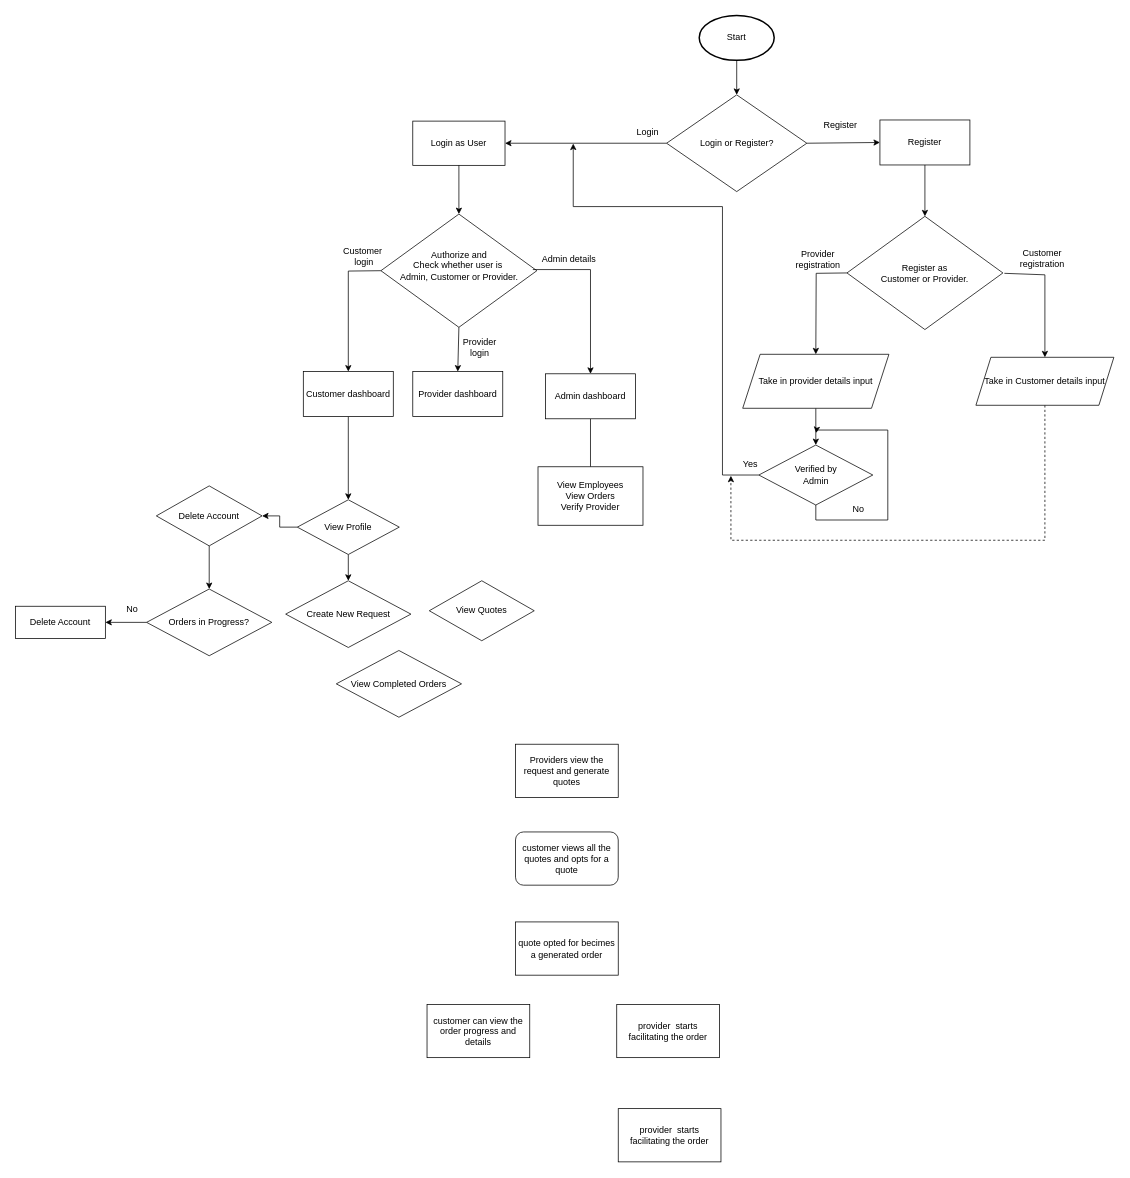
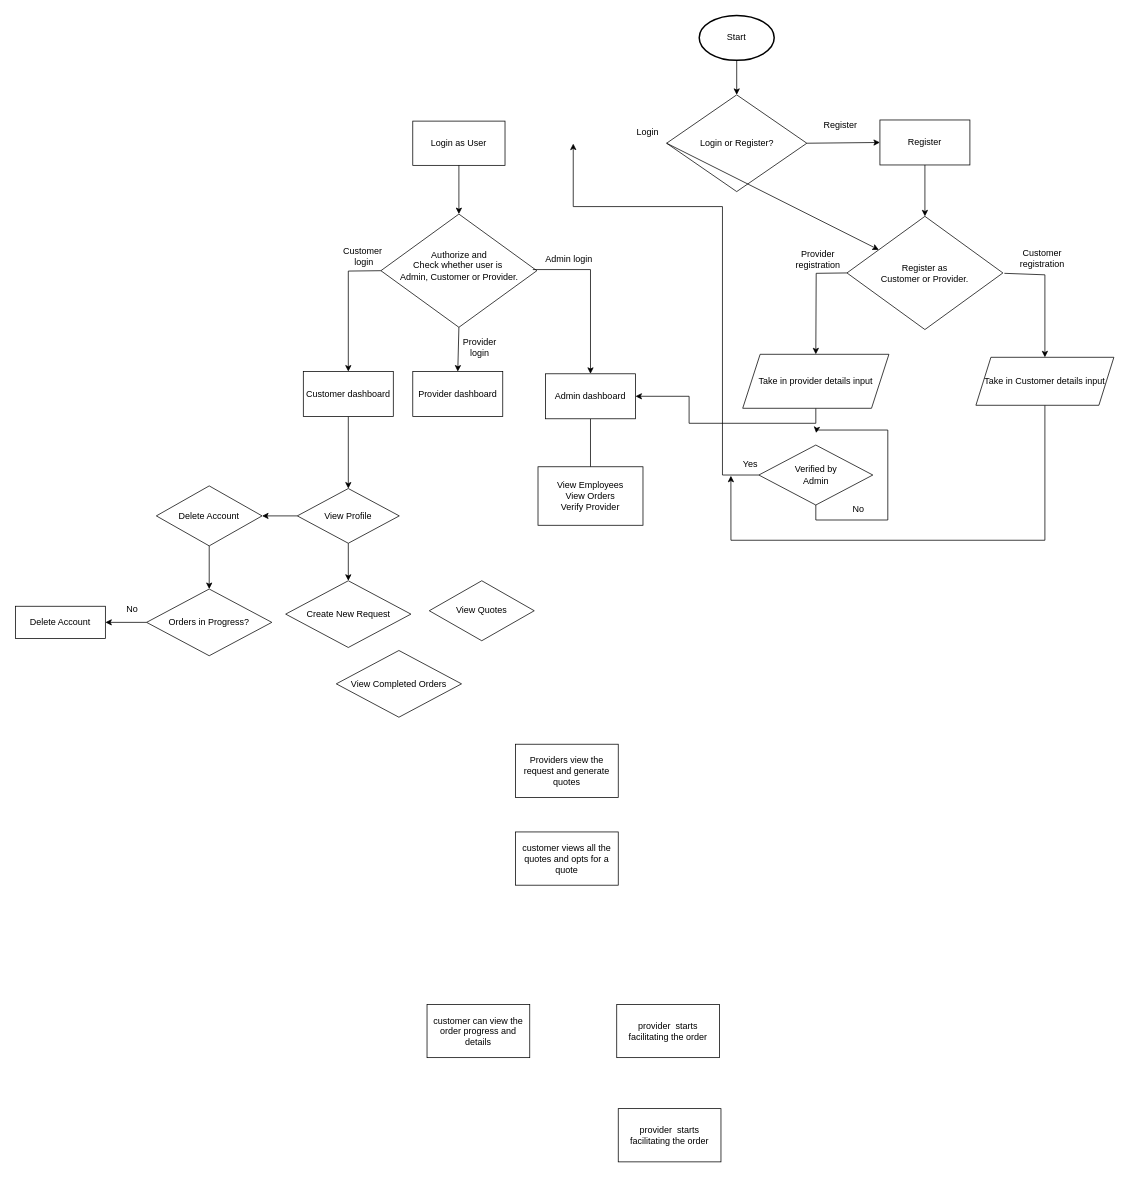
(588, 143) -> (771, 195)
(569, 260) -> (569, 260)
(816, 432) -> (753, 423)
(348, 527) -> (348, 516)
(926, 540) -> (926, 540)
(567, 859) -> (567, 859)
(567, 949) -> none
